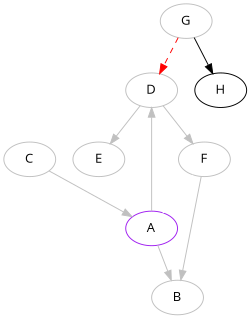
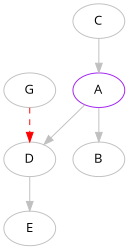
(221, 90) -> none
(204, 159) -> none
